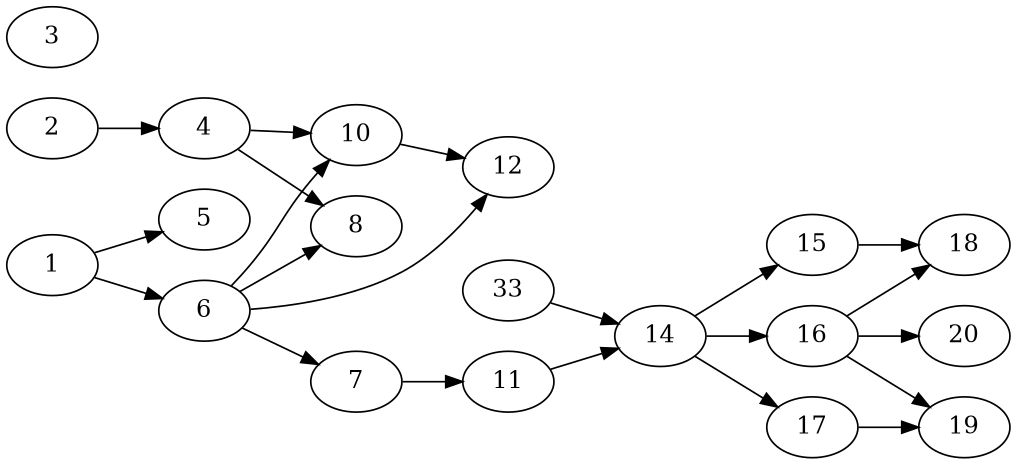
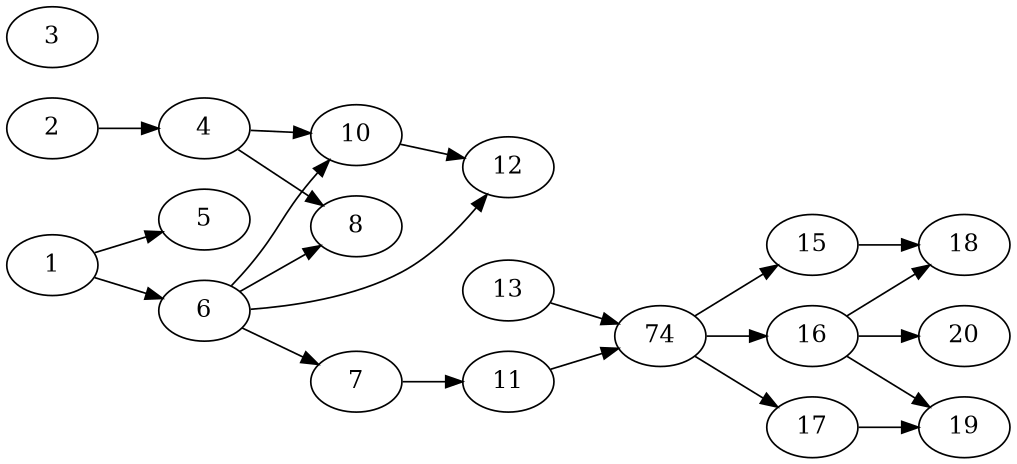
(508, 290) -> (508, 290)
(660, 336) -> (660, 336)
